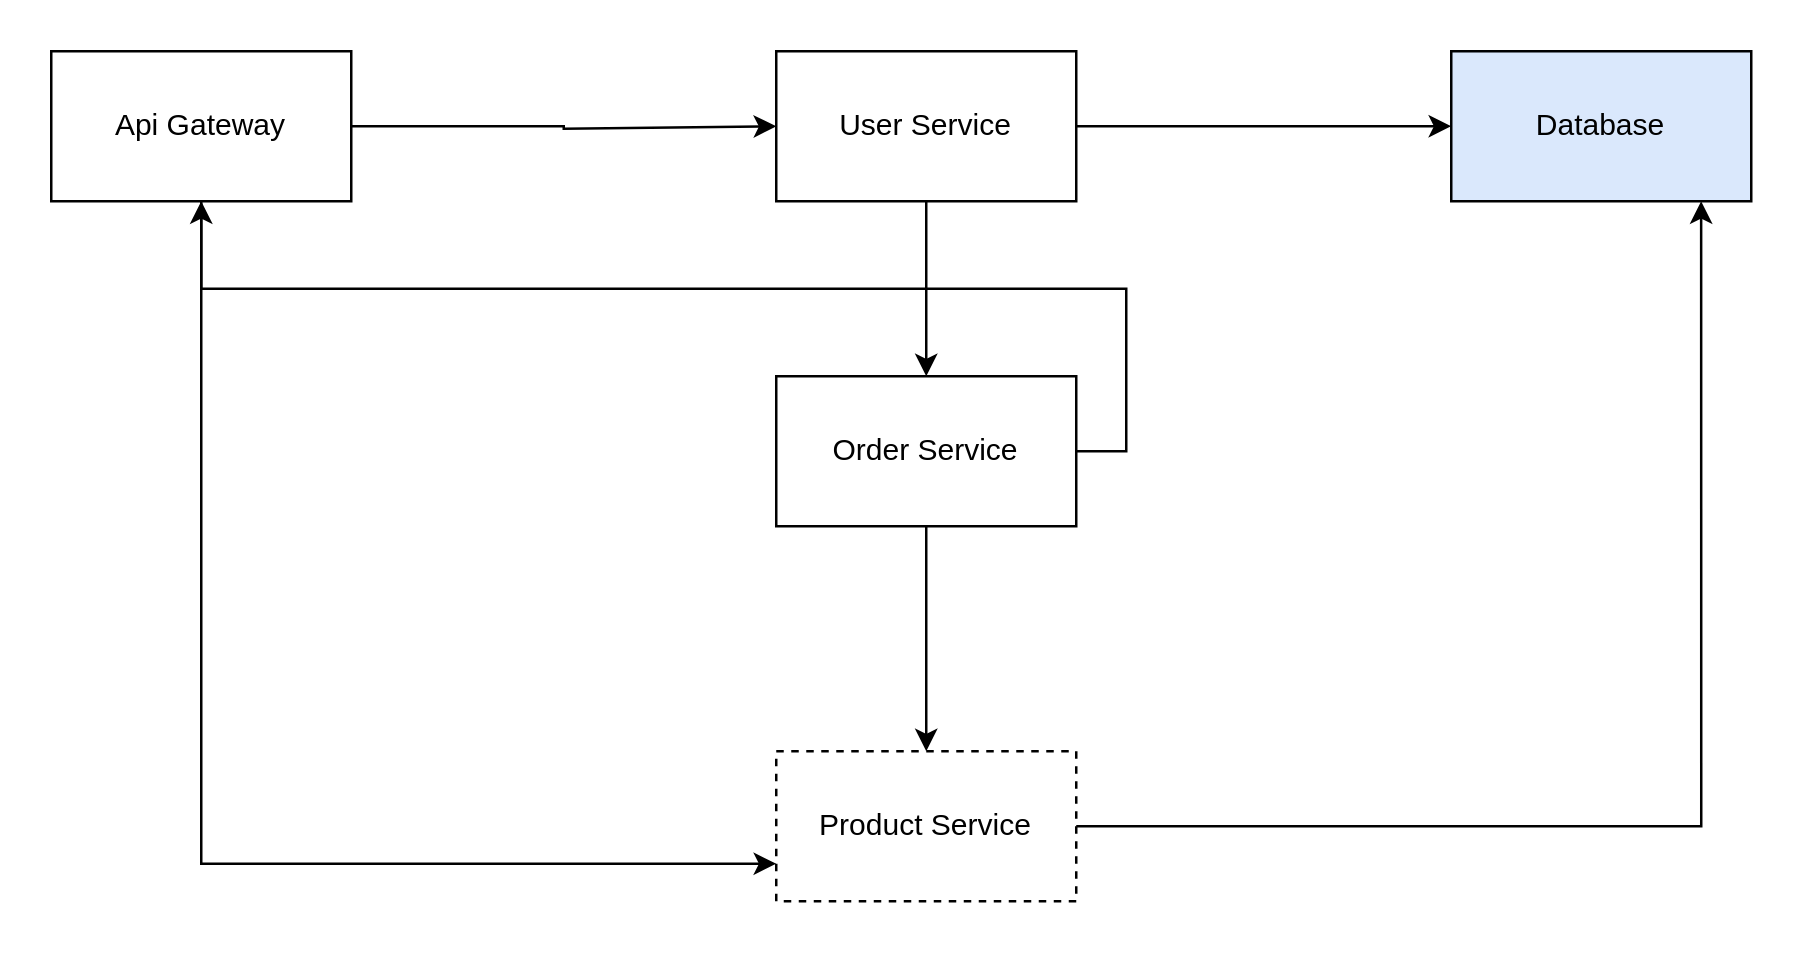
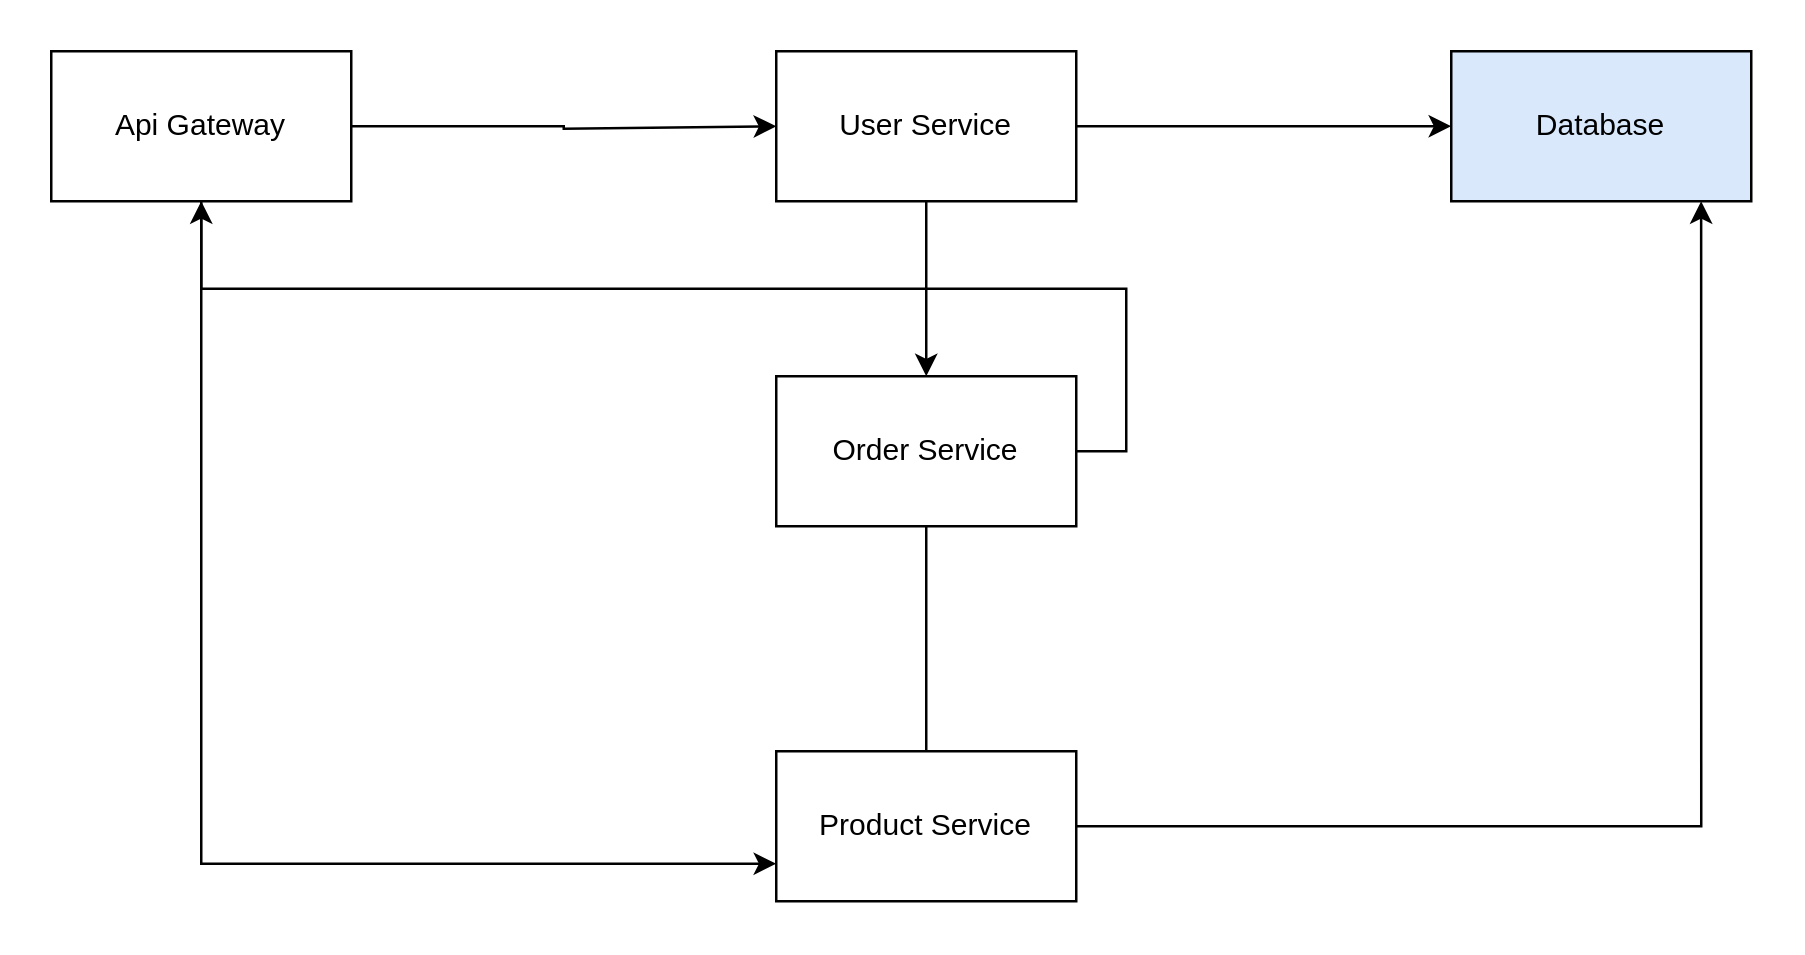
(926, 733) -> (926, 741)
(926, 826) -> (926, 826)
